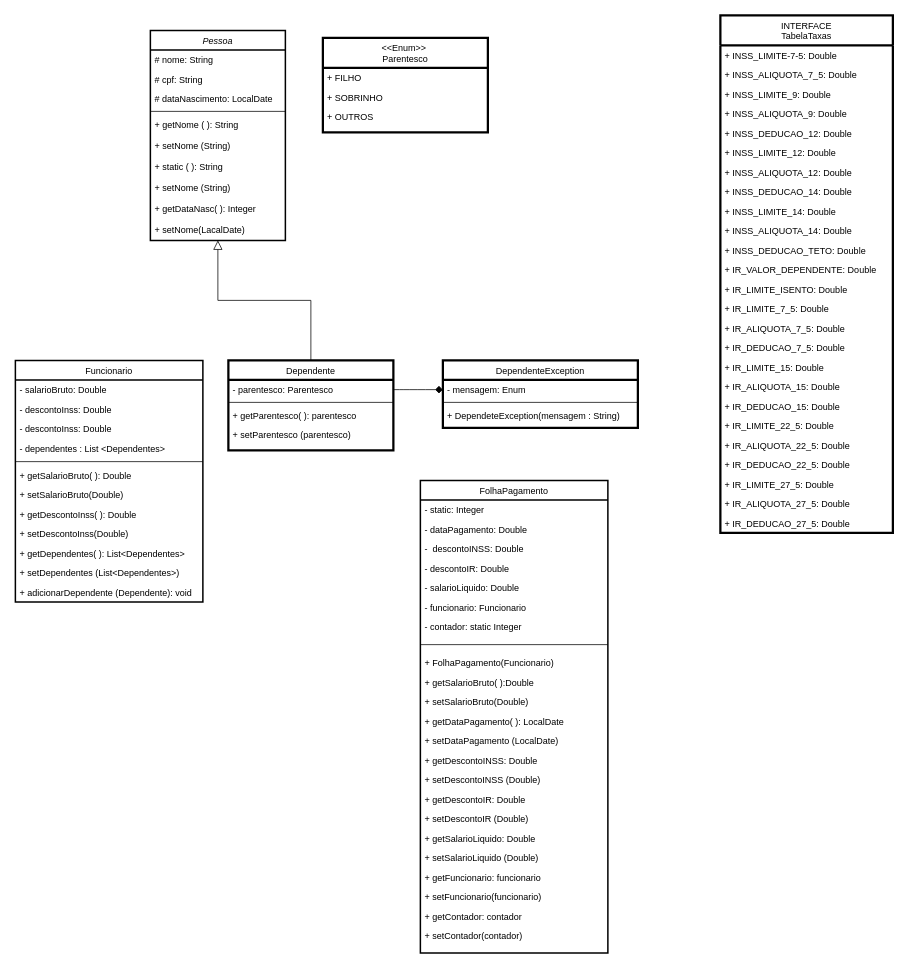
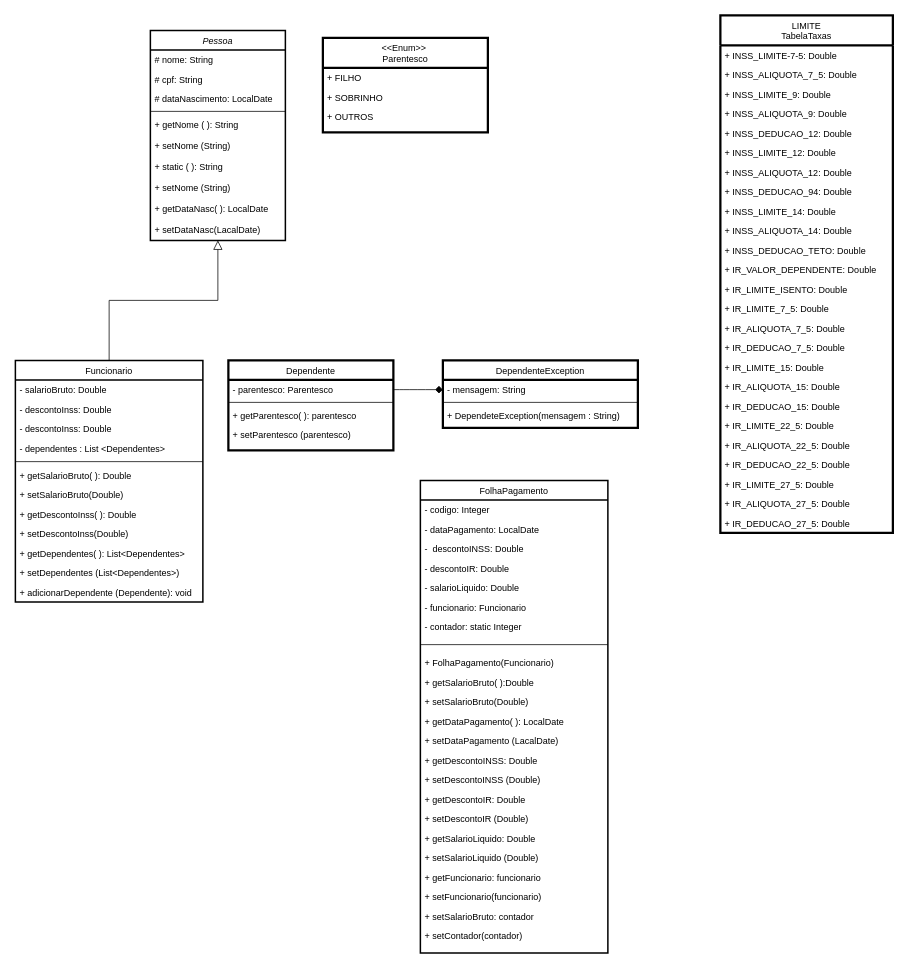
(806, 26) -> (806, 26)
(783, 192) -> (783, 192)
(213, 209) -> (217, 209)
(203, 230) -> (213, 230)
none -> (131, 300)
(295, 300) -> none
(484, 390) -> (488, 390)
(463, 510) -> (463, 510)
(478, 530) -> (485, 530)
(497, 741) -> (497, 741)
(479, 917) -> (487, 917)
